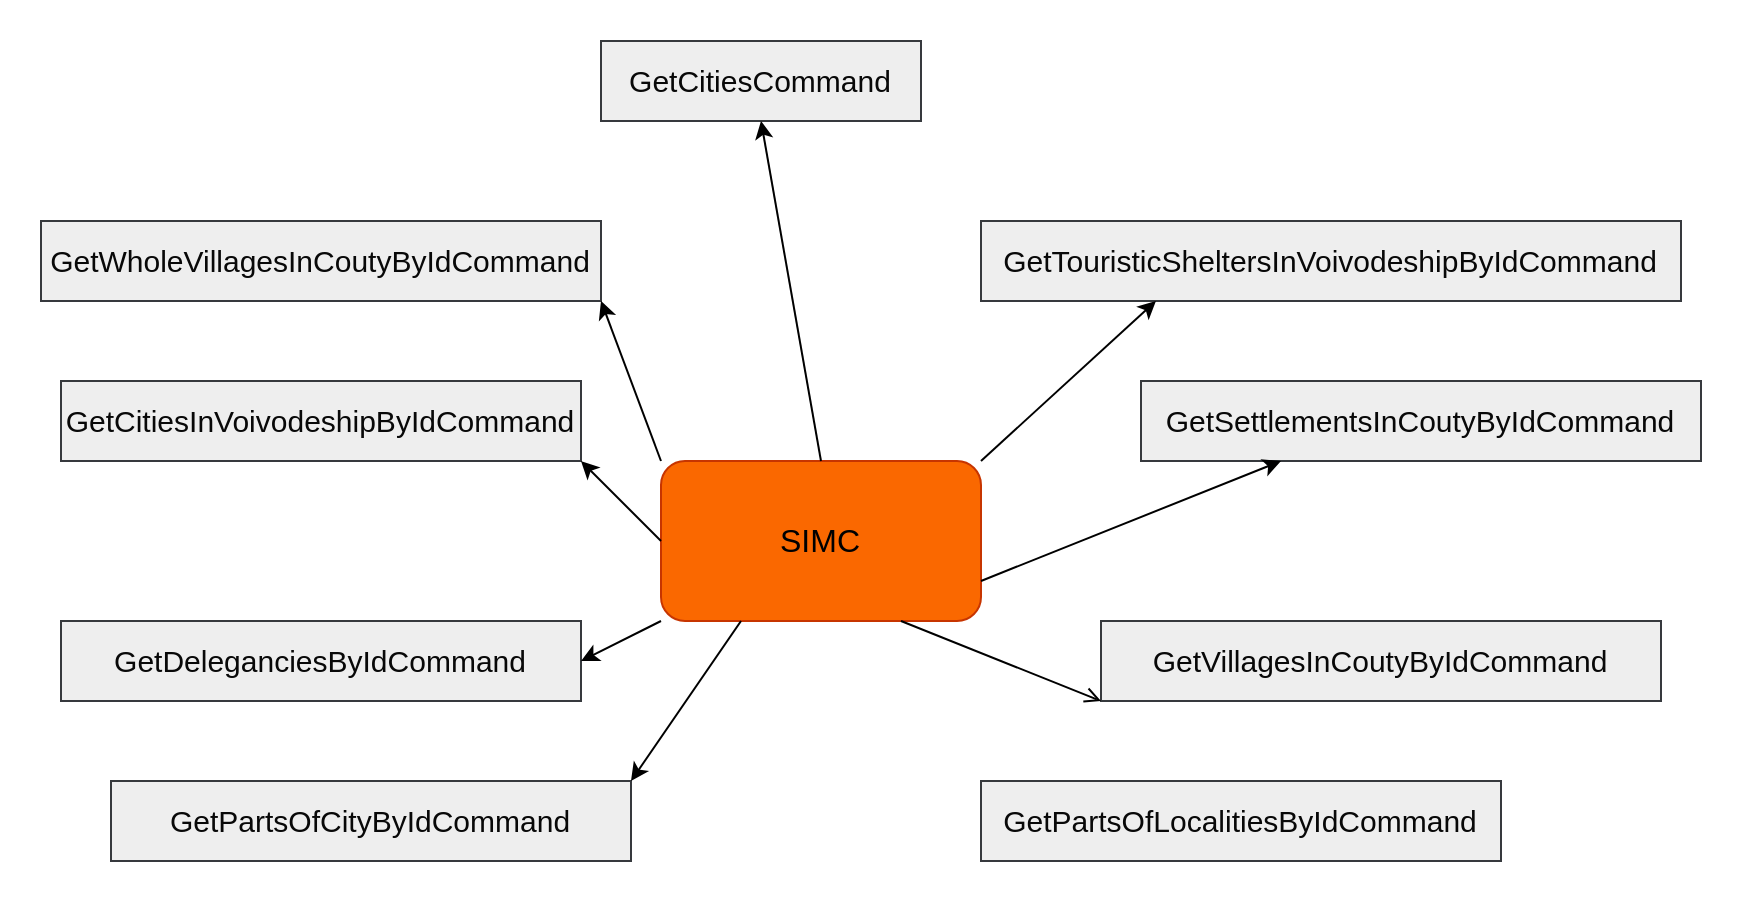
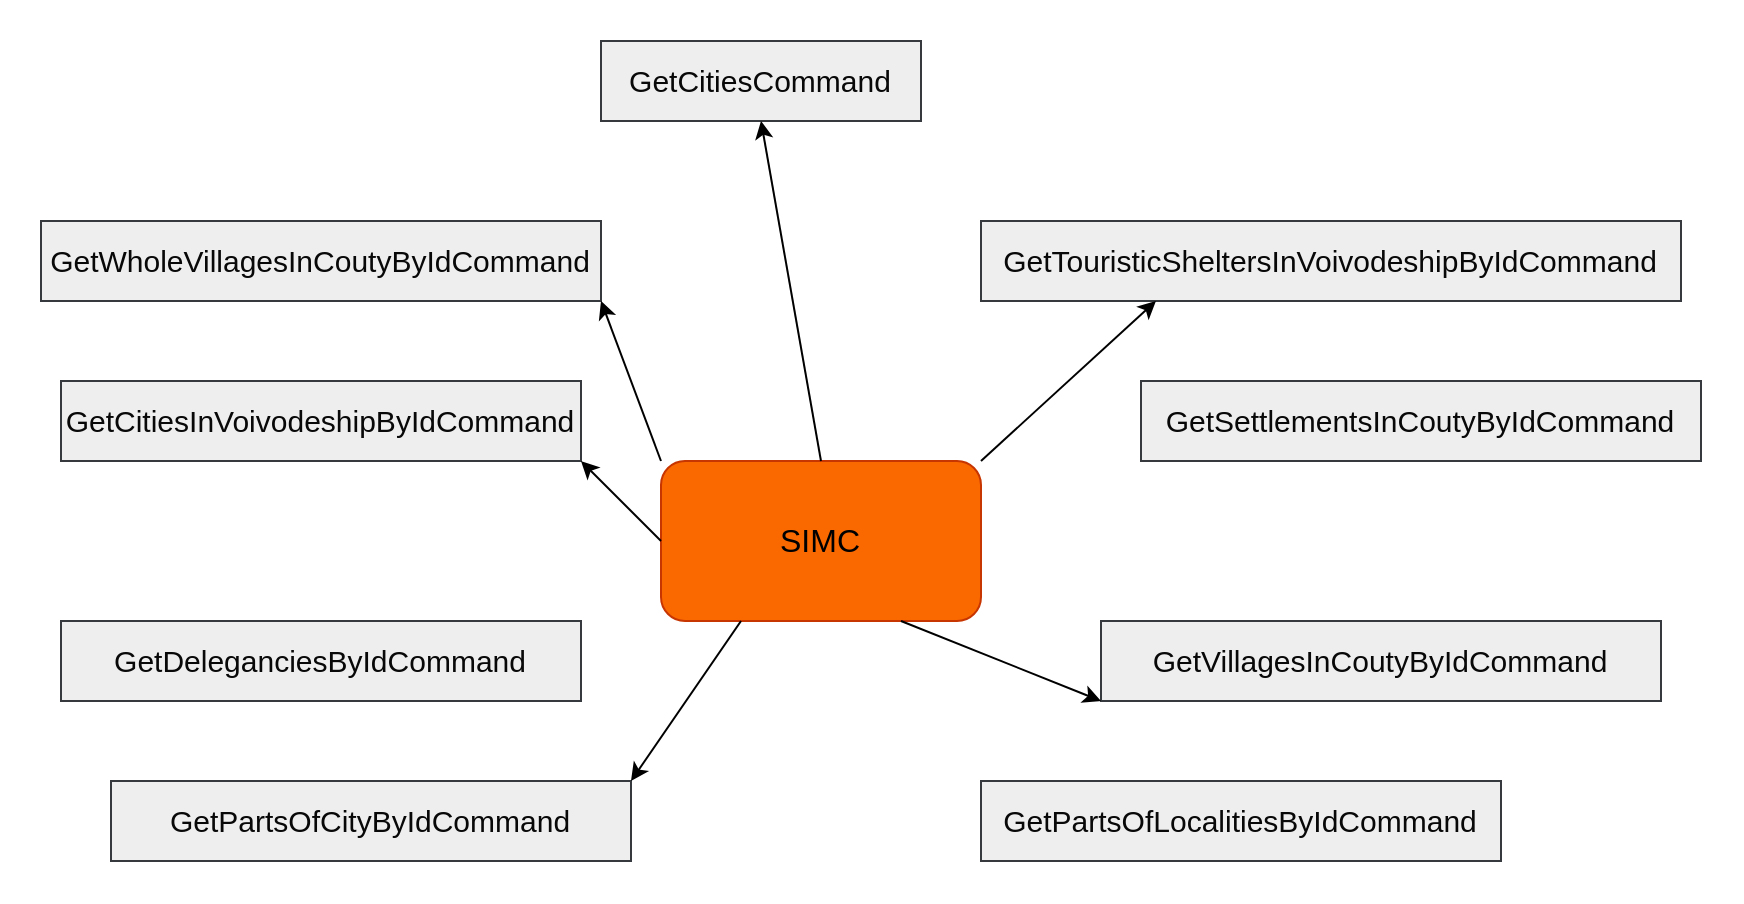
(1125, 523) -> none
(627, 638) -> none
(1090, 697) -> (1087, 696)
